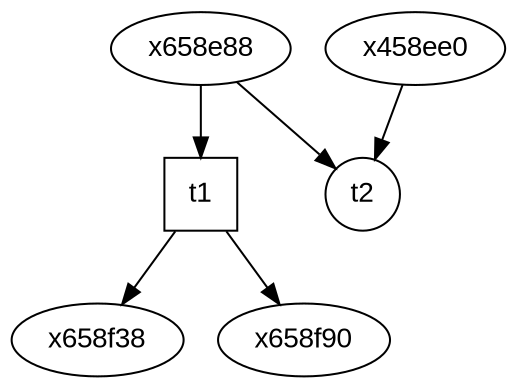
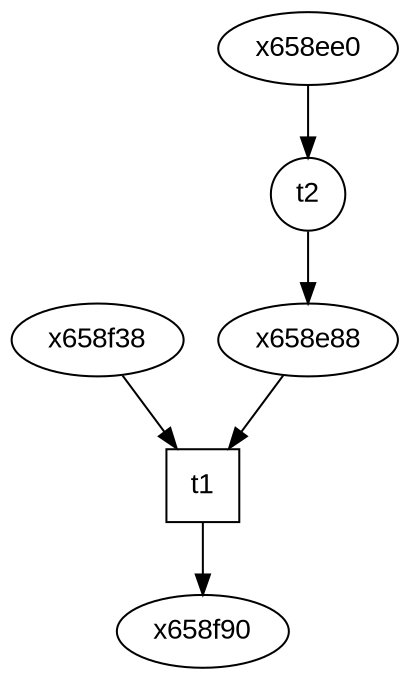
(415, 49) -> (308, 49)
(278, 118) -> (308, 257)
(155, 260) -> (143, 404)
